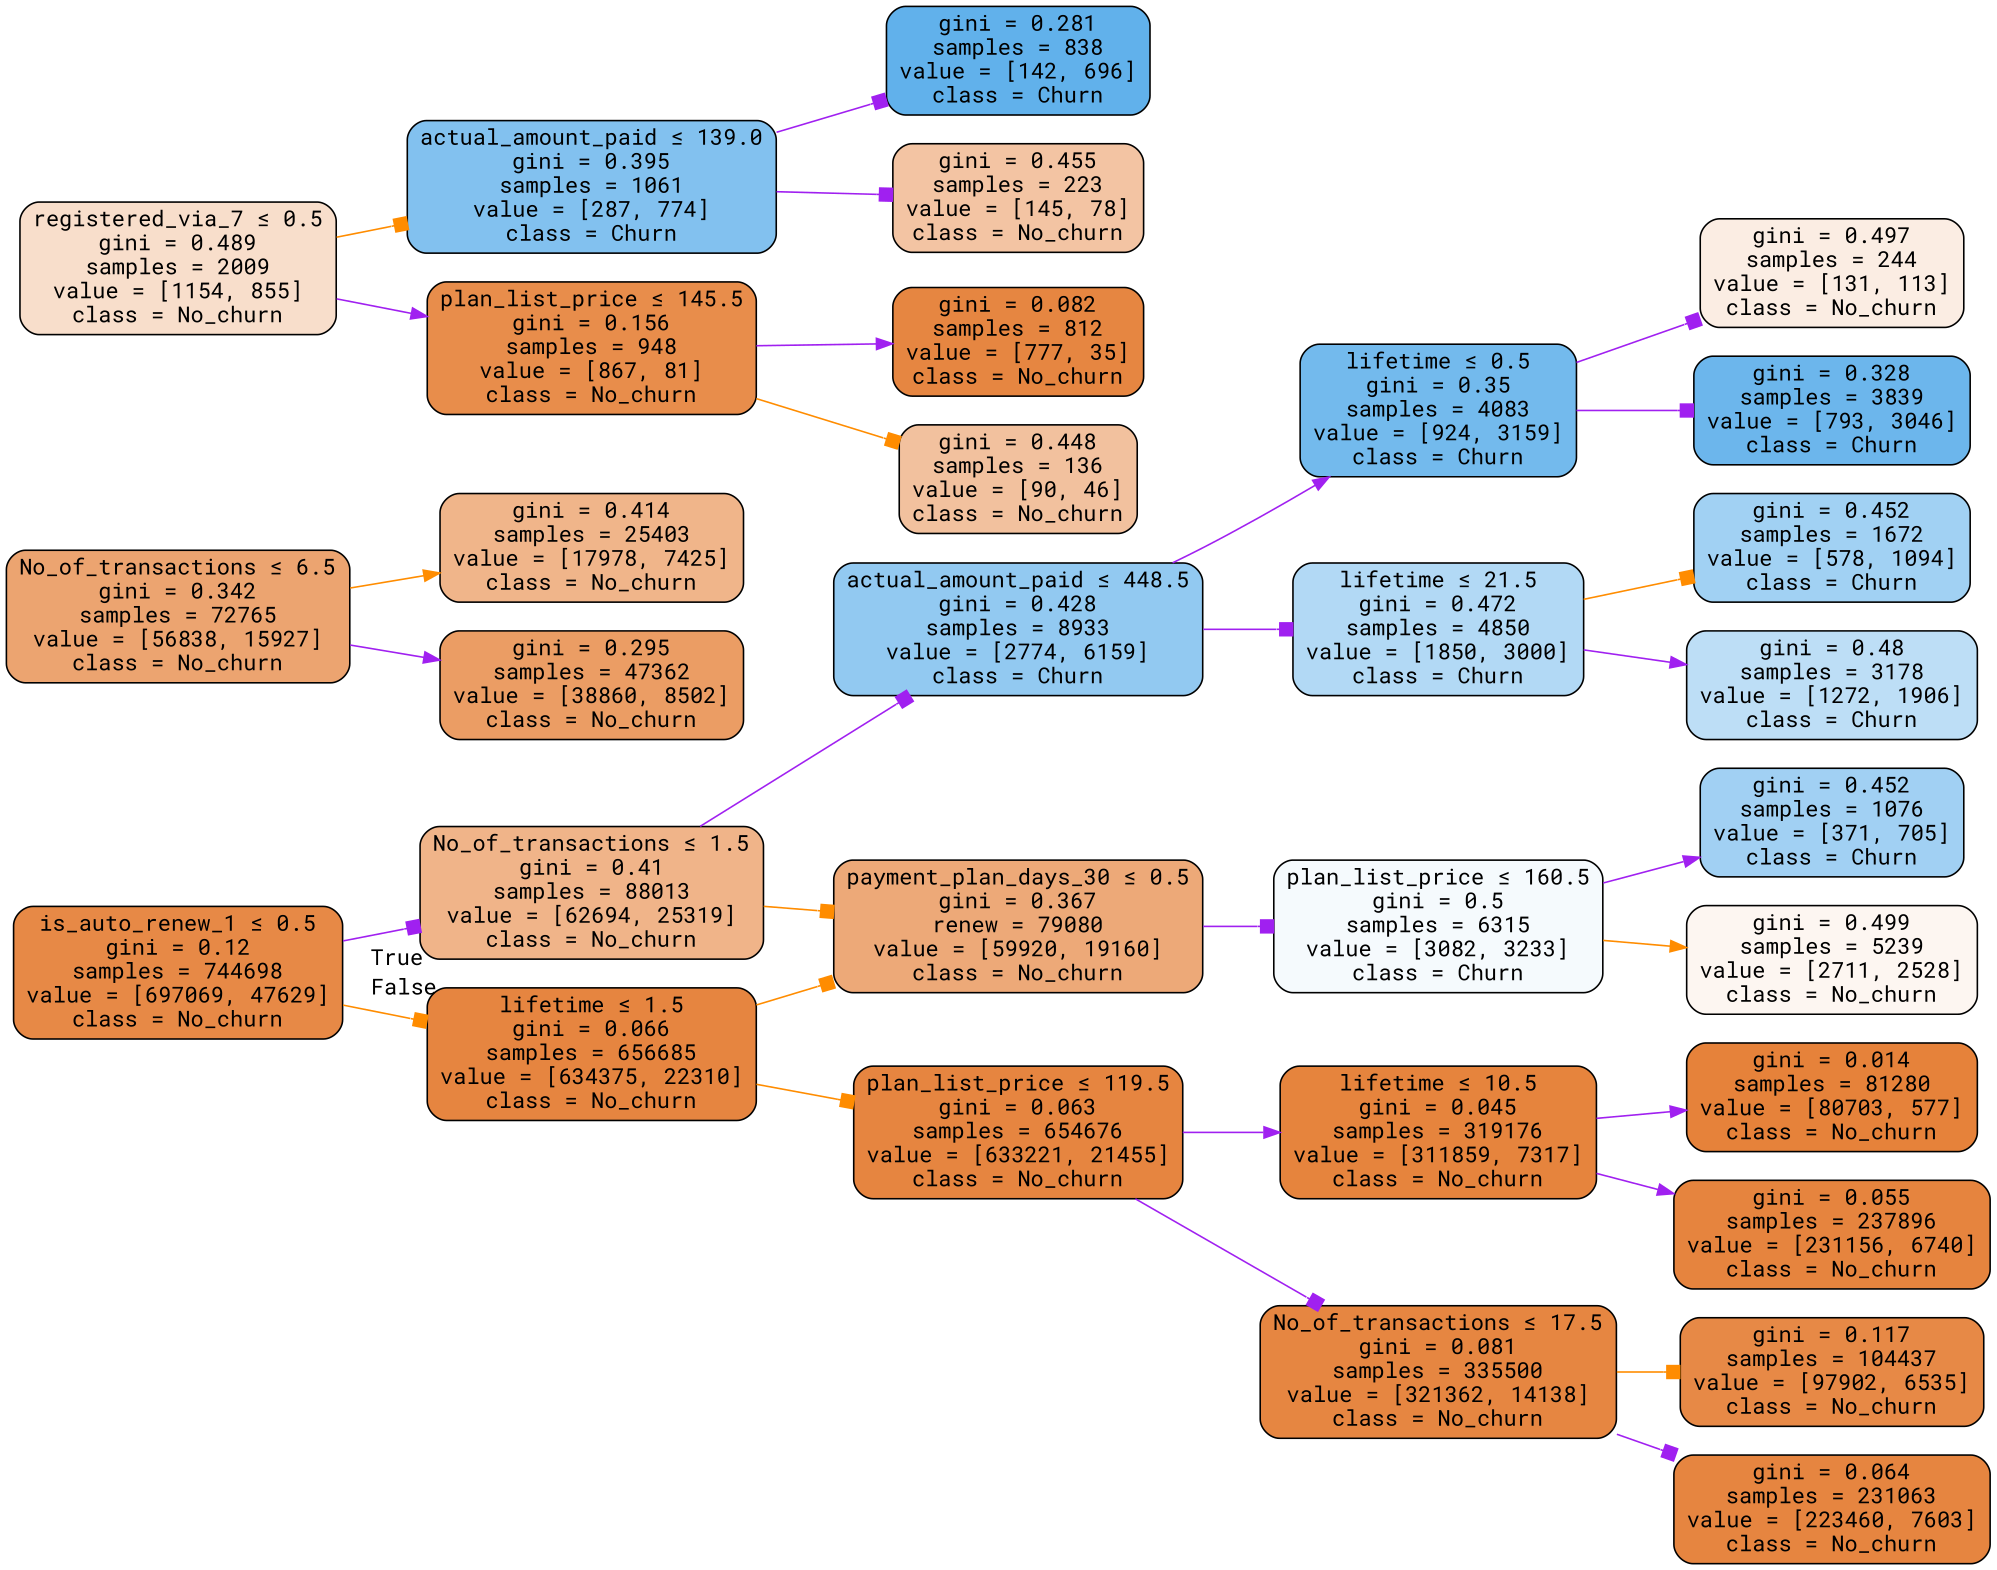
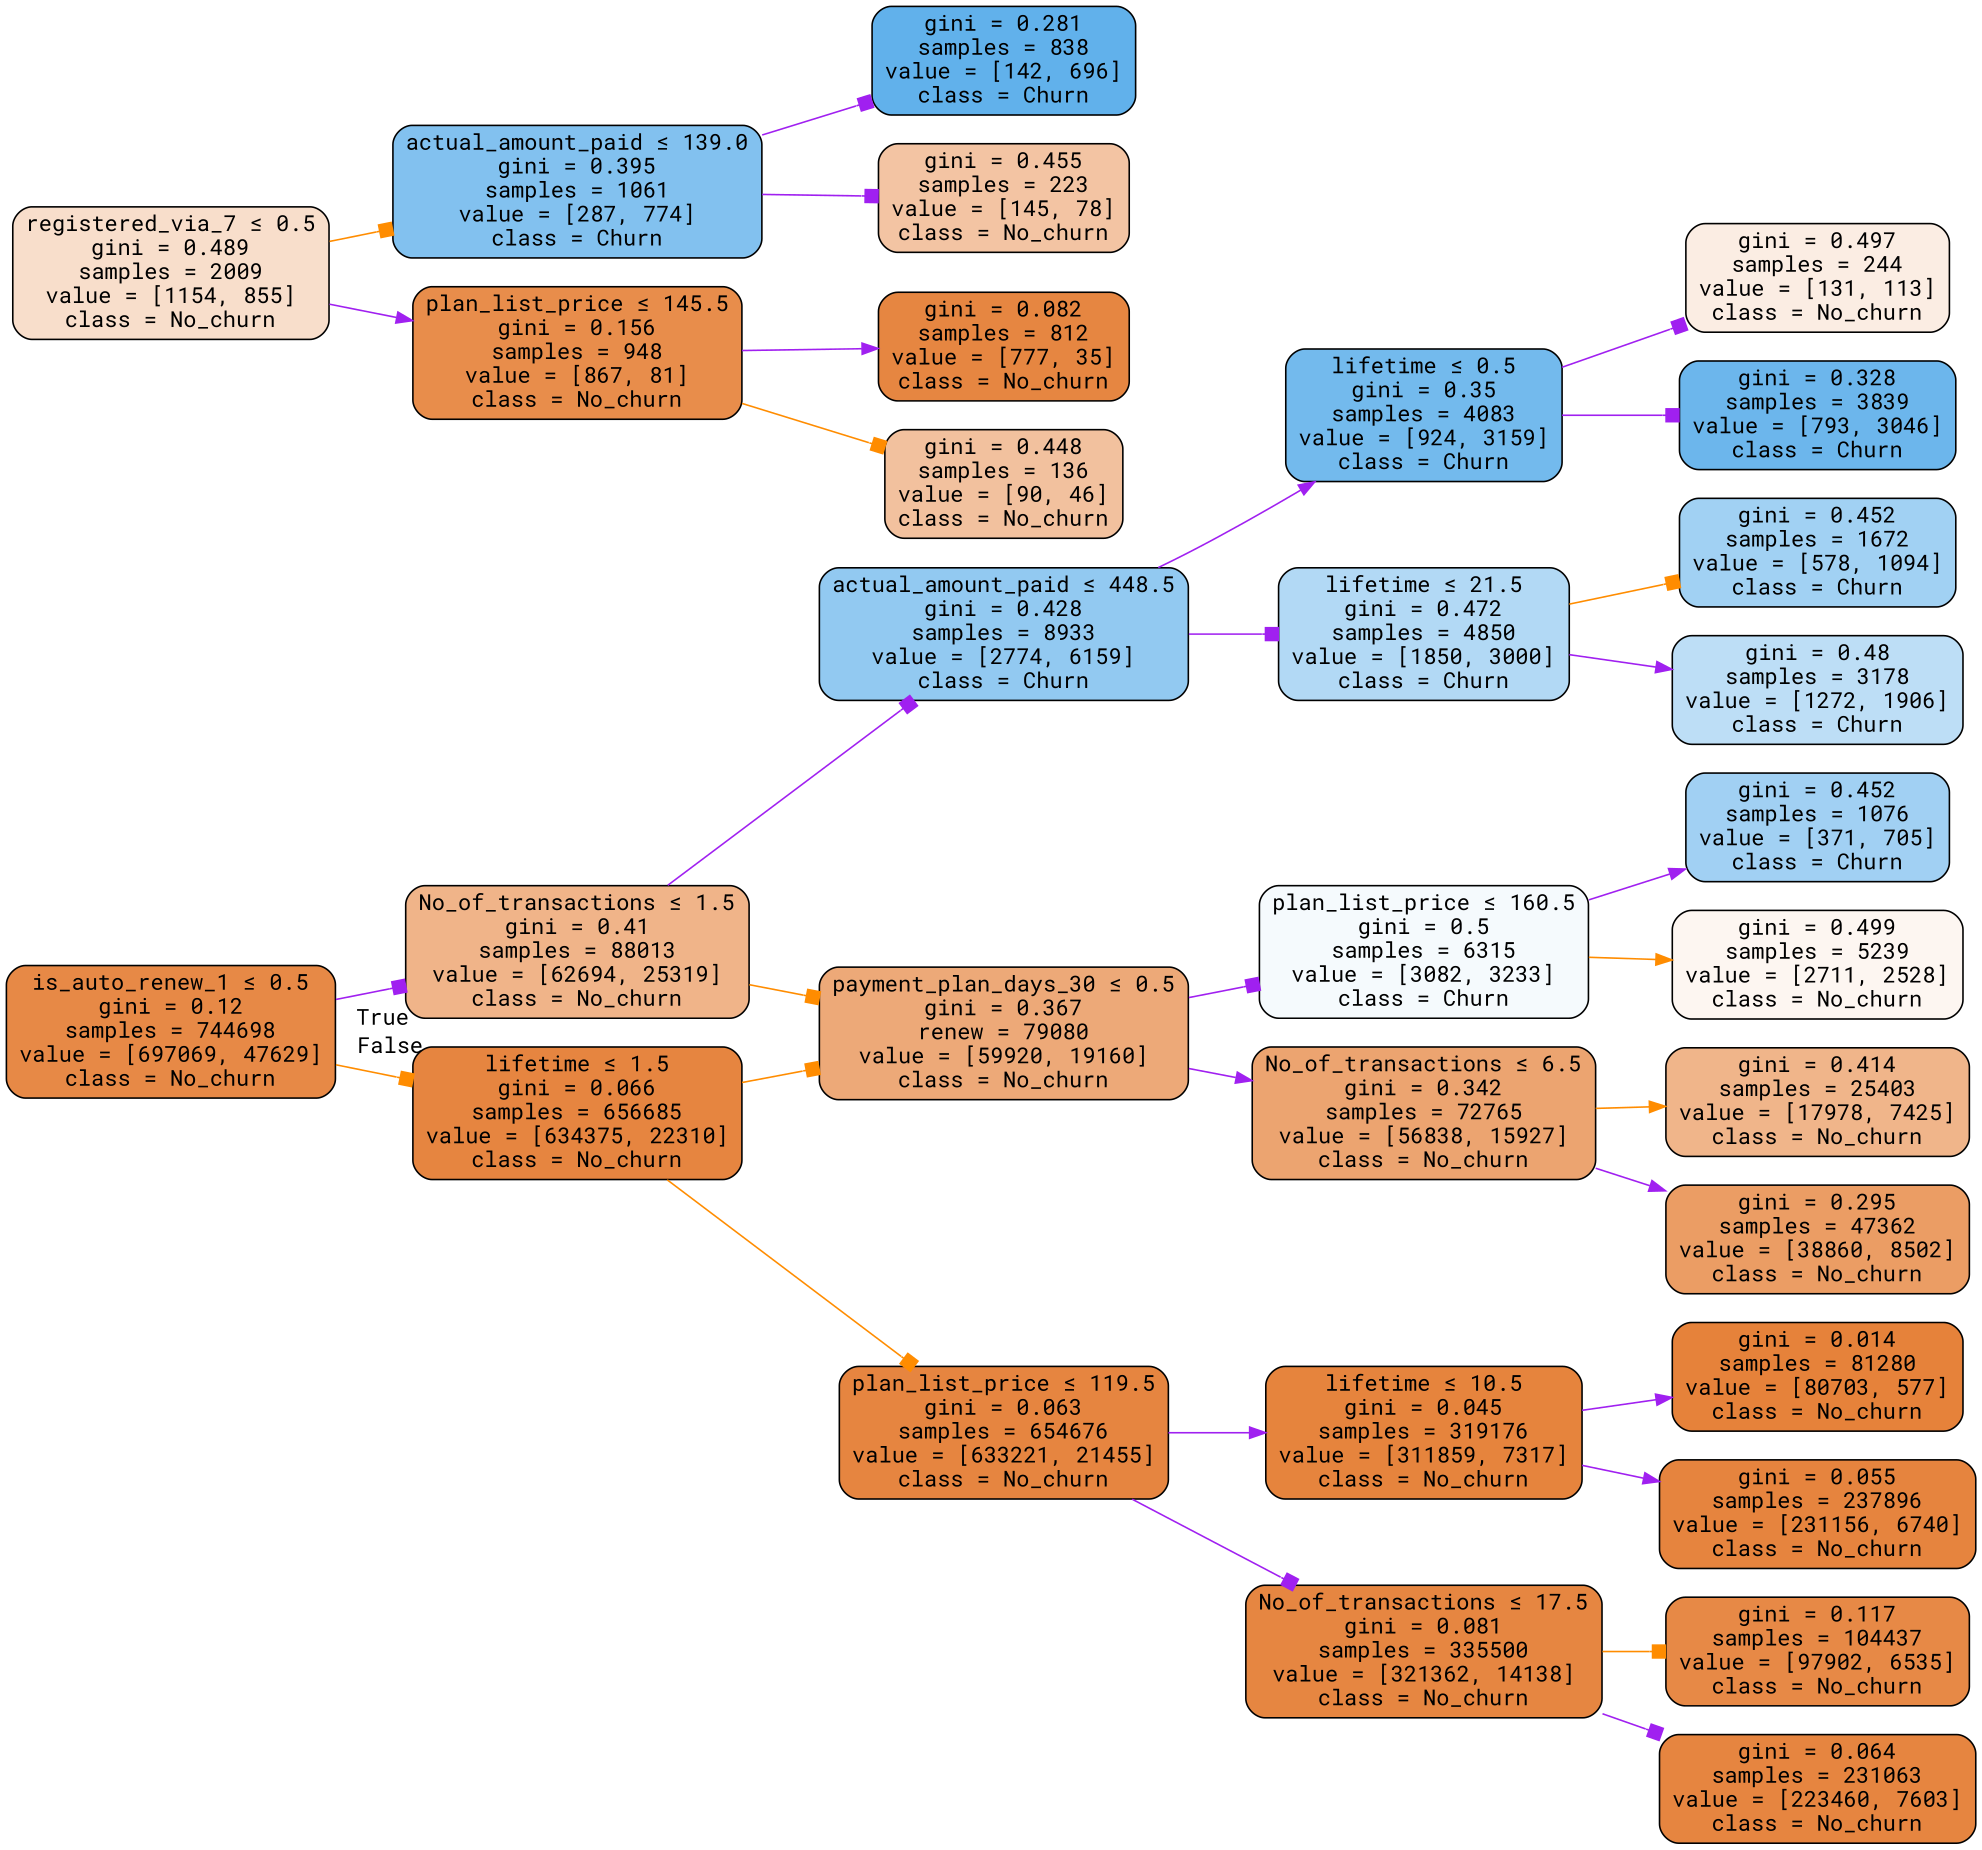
none -> (1212, 1073)
